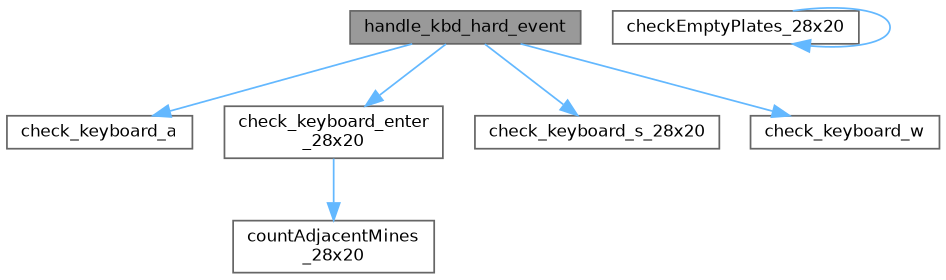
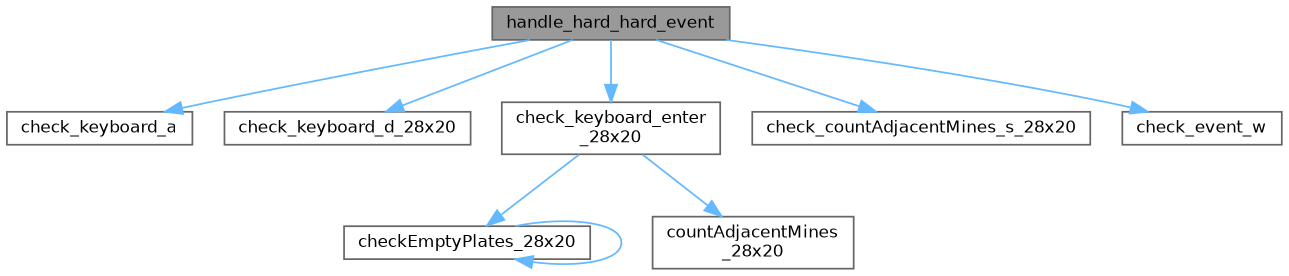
(465, 27) -> (611, 23)
none -> (348, 128)
(597, 132) -> (921, 128)
(845, 132) -> (1202, 128)
none -> (540, 185)
